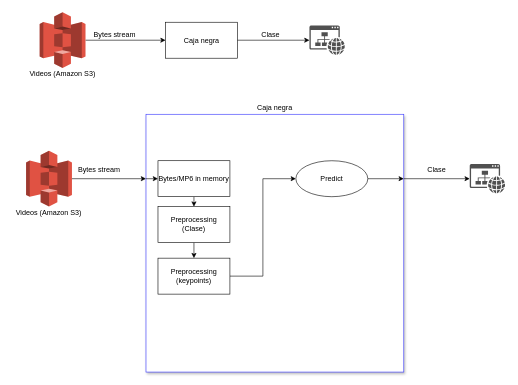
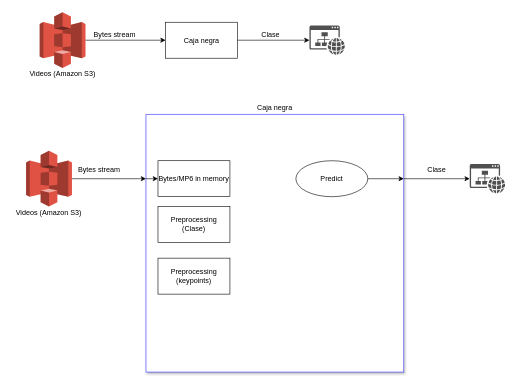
(263, 179) -> none
(194, 201) -> none
(194, 252) -> none
